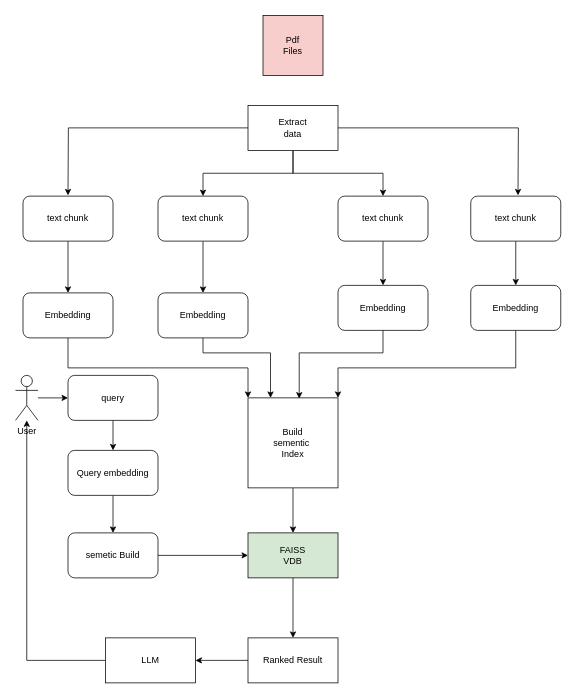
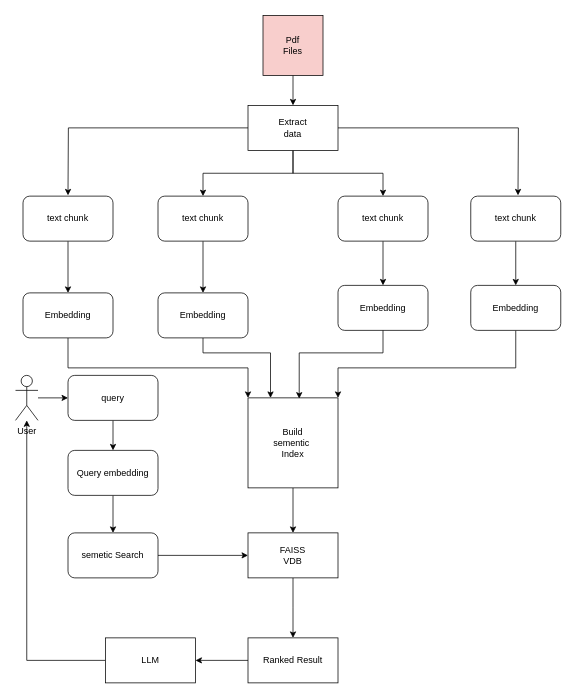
none -> (293, 99)
(113, 555) -> (113, 555)
(293, 555) -> (293, 555)
